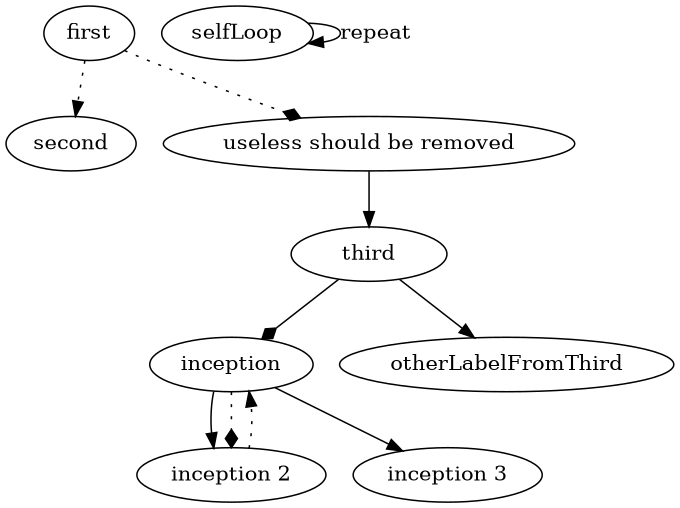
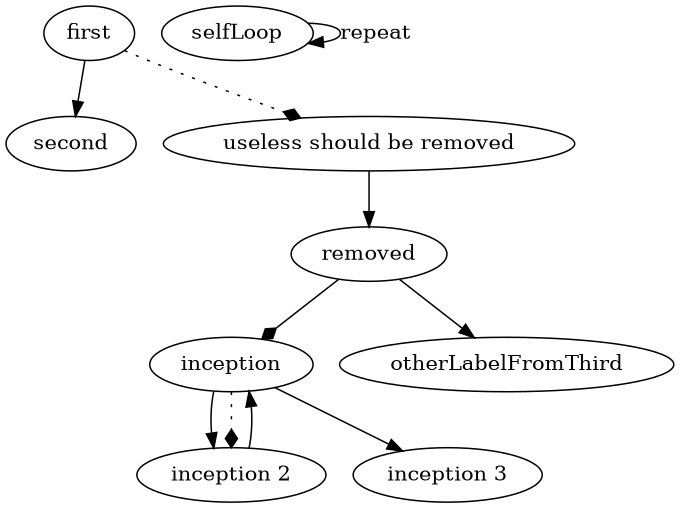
(81, 81) -> (81, 81)
(369, 254) -> (369, 254)
(252, 427) -> (252, 427)
